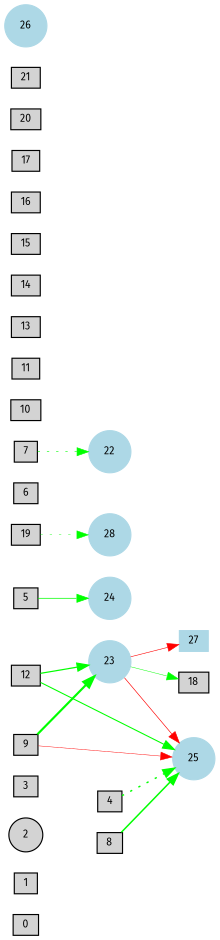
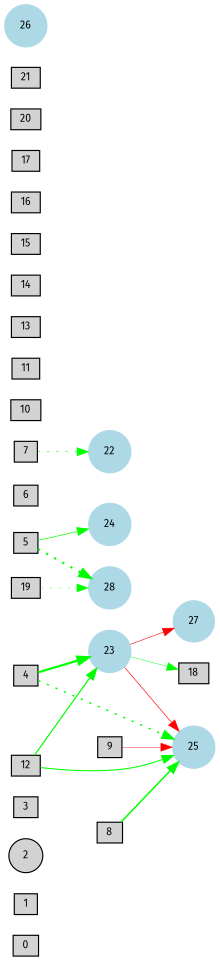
none -> (59, 561)
(194, 641) -> (194, 621)
(62, 710) -> (58, 666)
